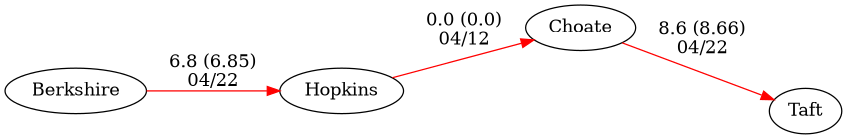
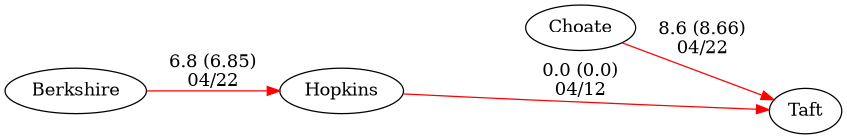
(457, 60) -> (580, 102)
